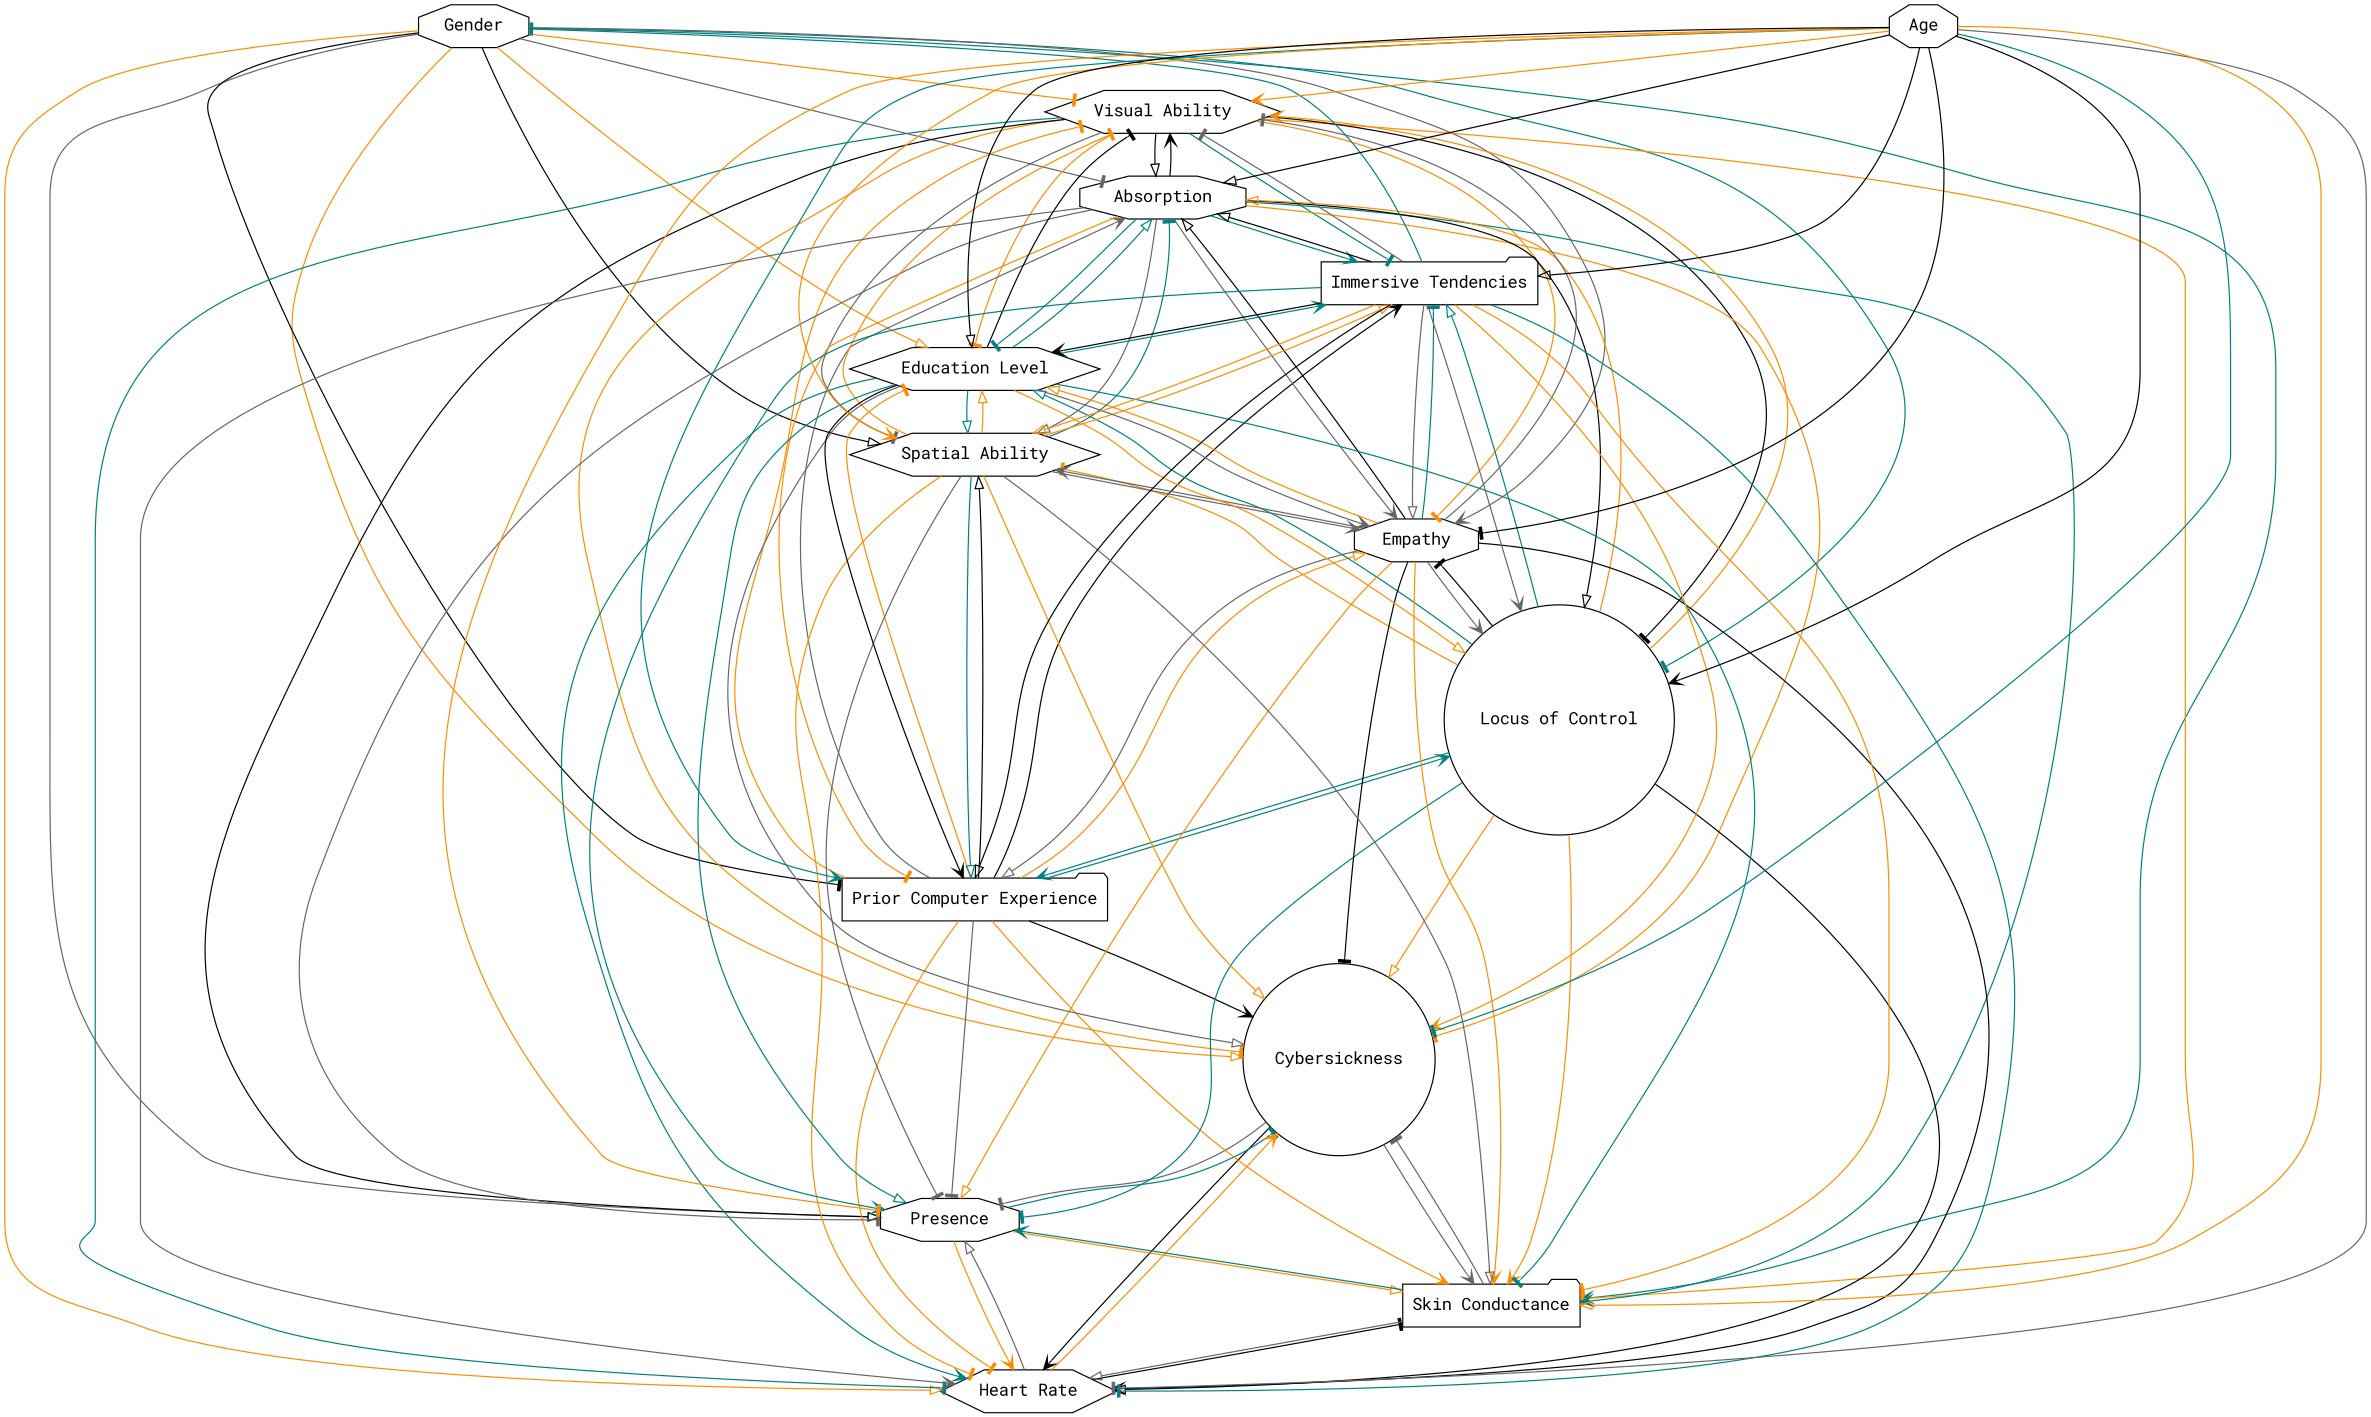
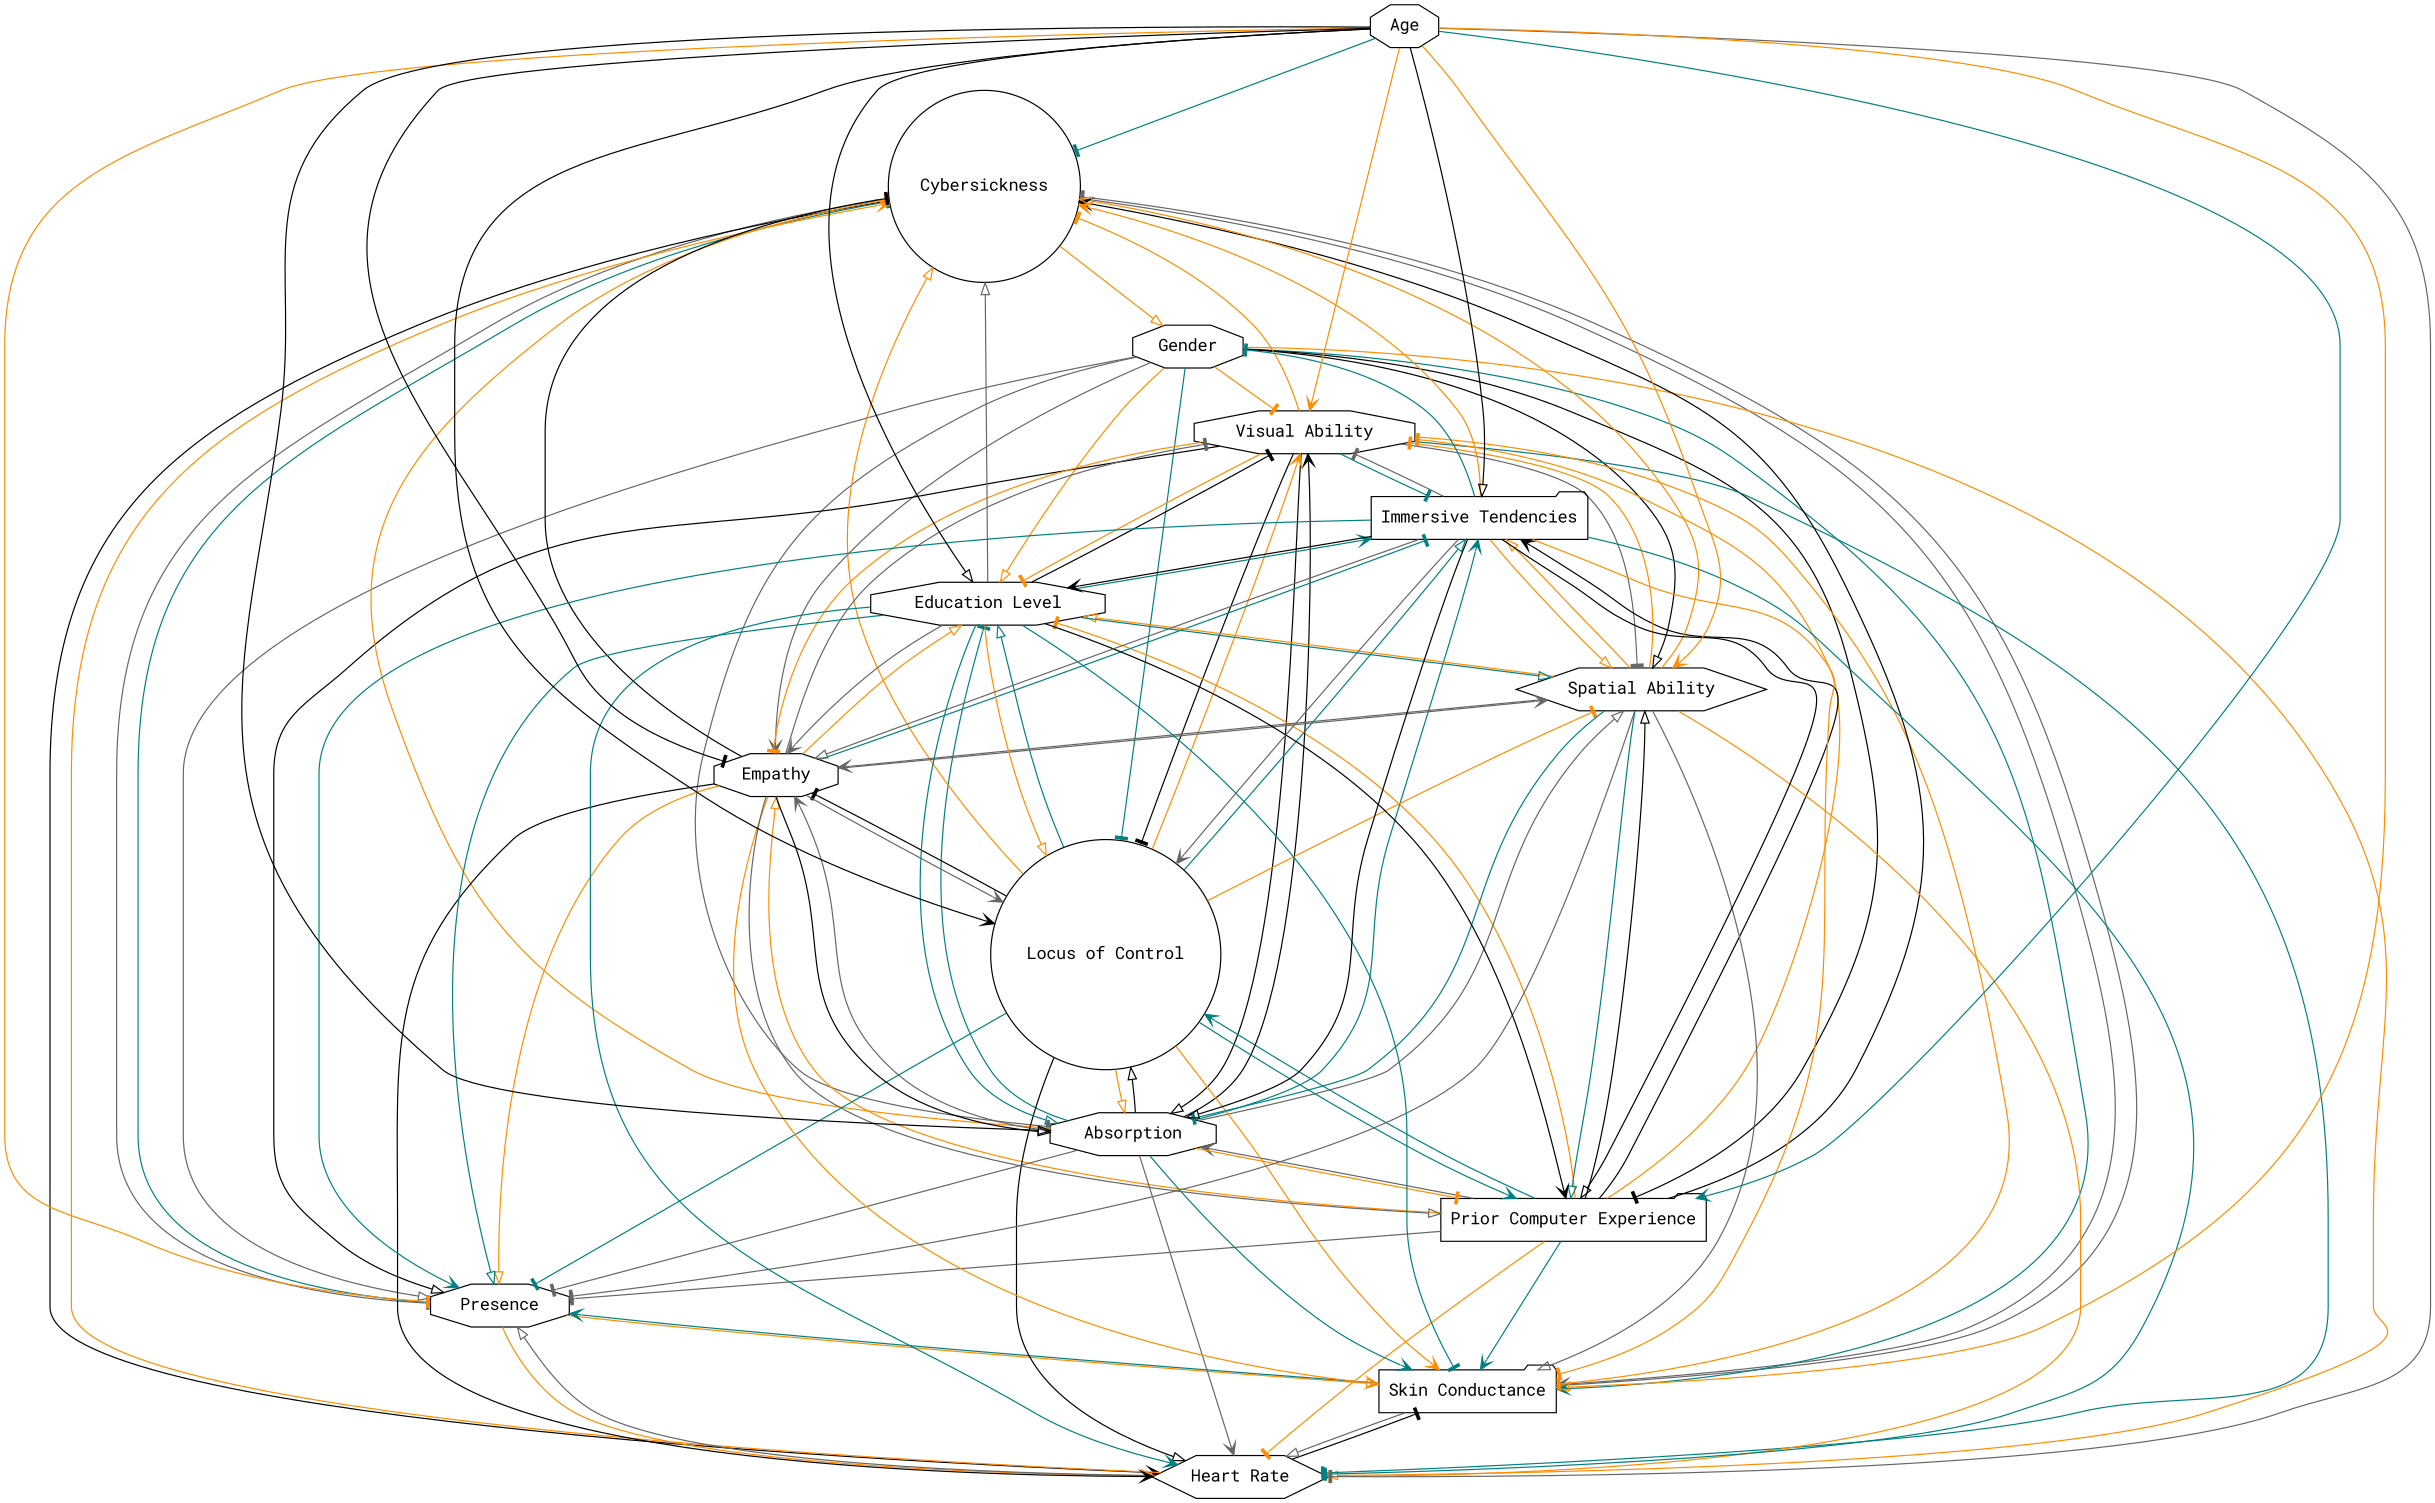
(1163, 112) -> (1305, 432)
(975, 369) -> (988, 604)
(508, 748) -> (1107, 282)
(1184, 1116) -> (1524, 1300)
